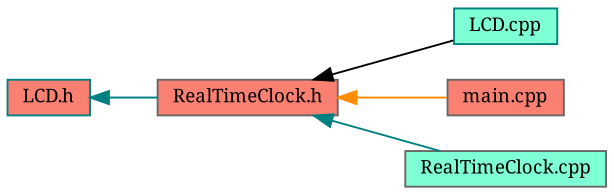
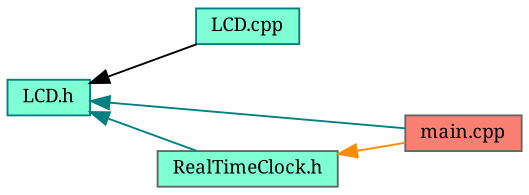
(393, 57) -> (153, 60)
(49, 98) -> (49, 98)
(248, 98) -> (248, 169)
none -> (257, 116)
(506, 169) -> none
